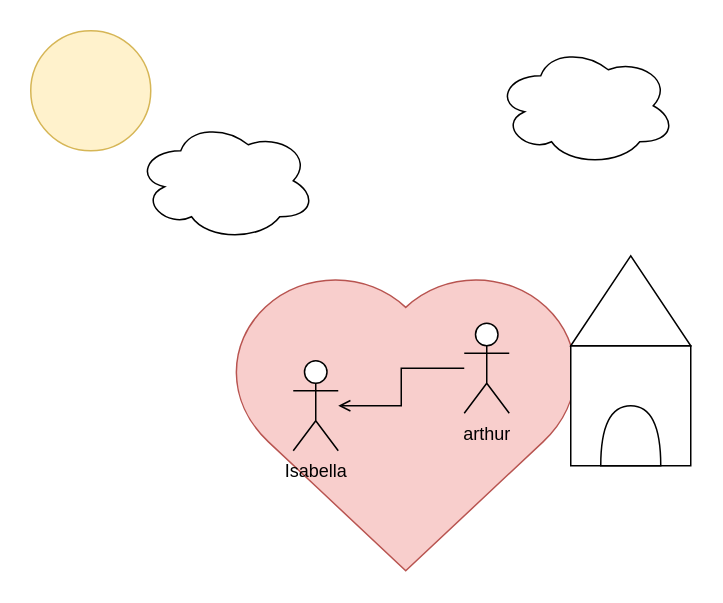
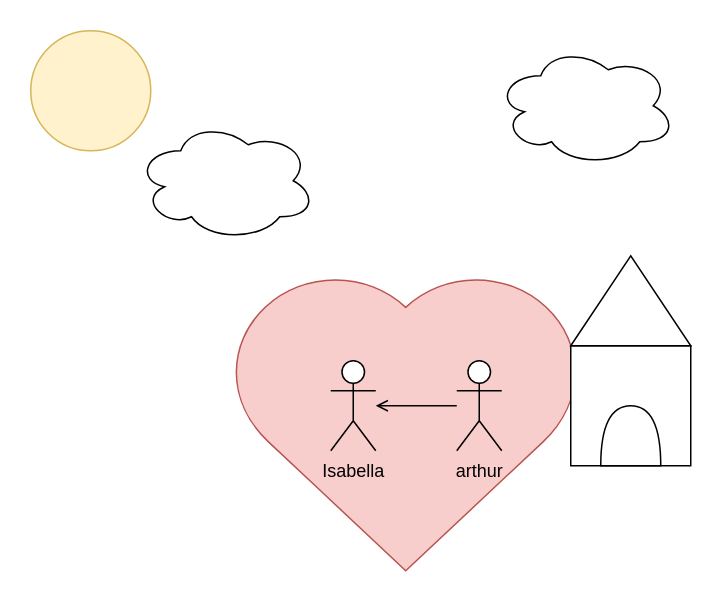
(487, 368) -> (479, 406)
(316, 406) -> (353, 406)
